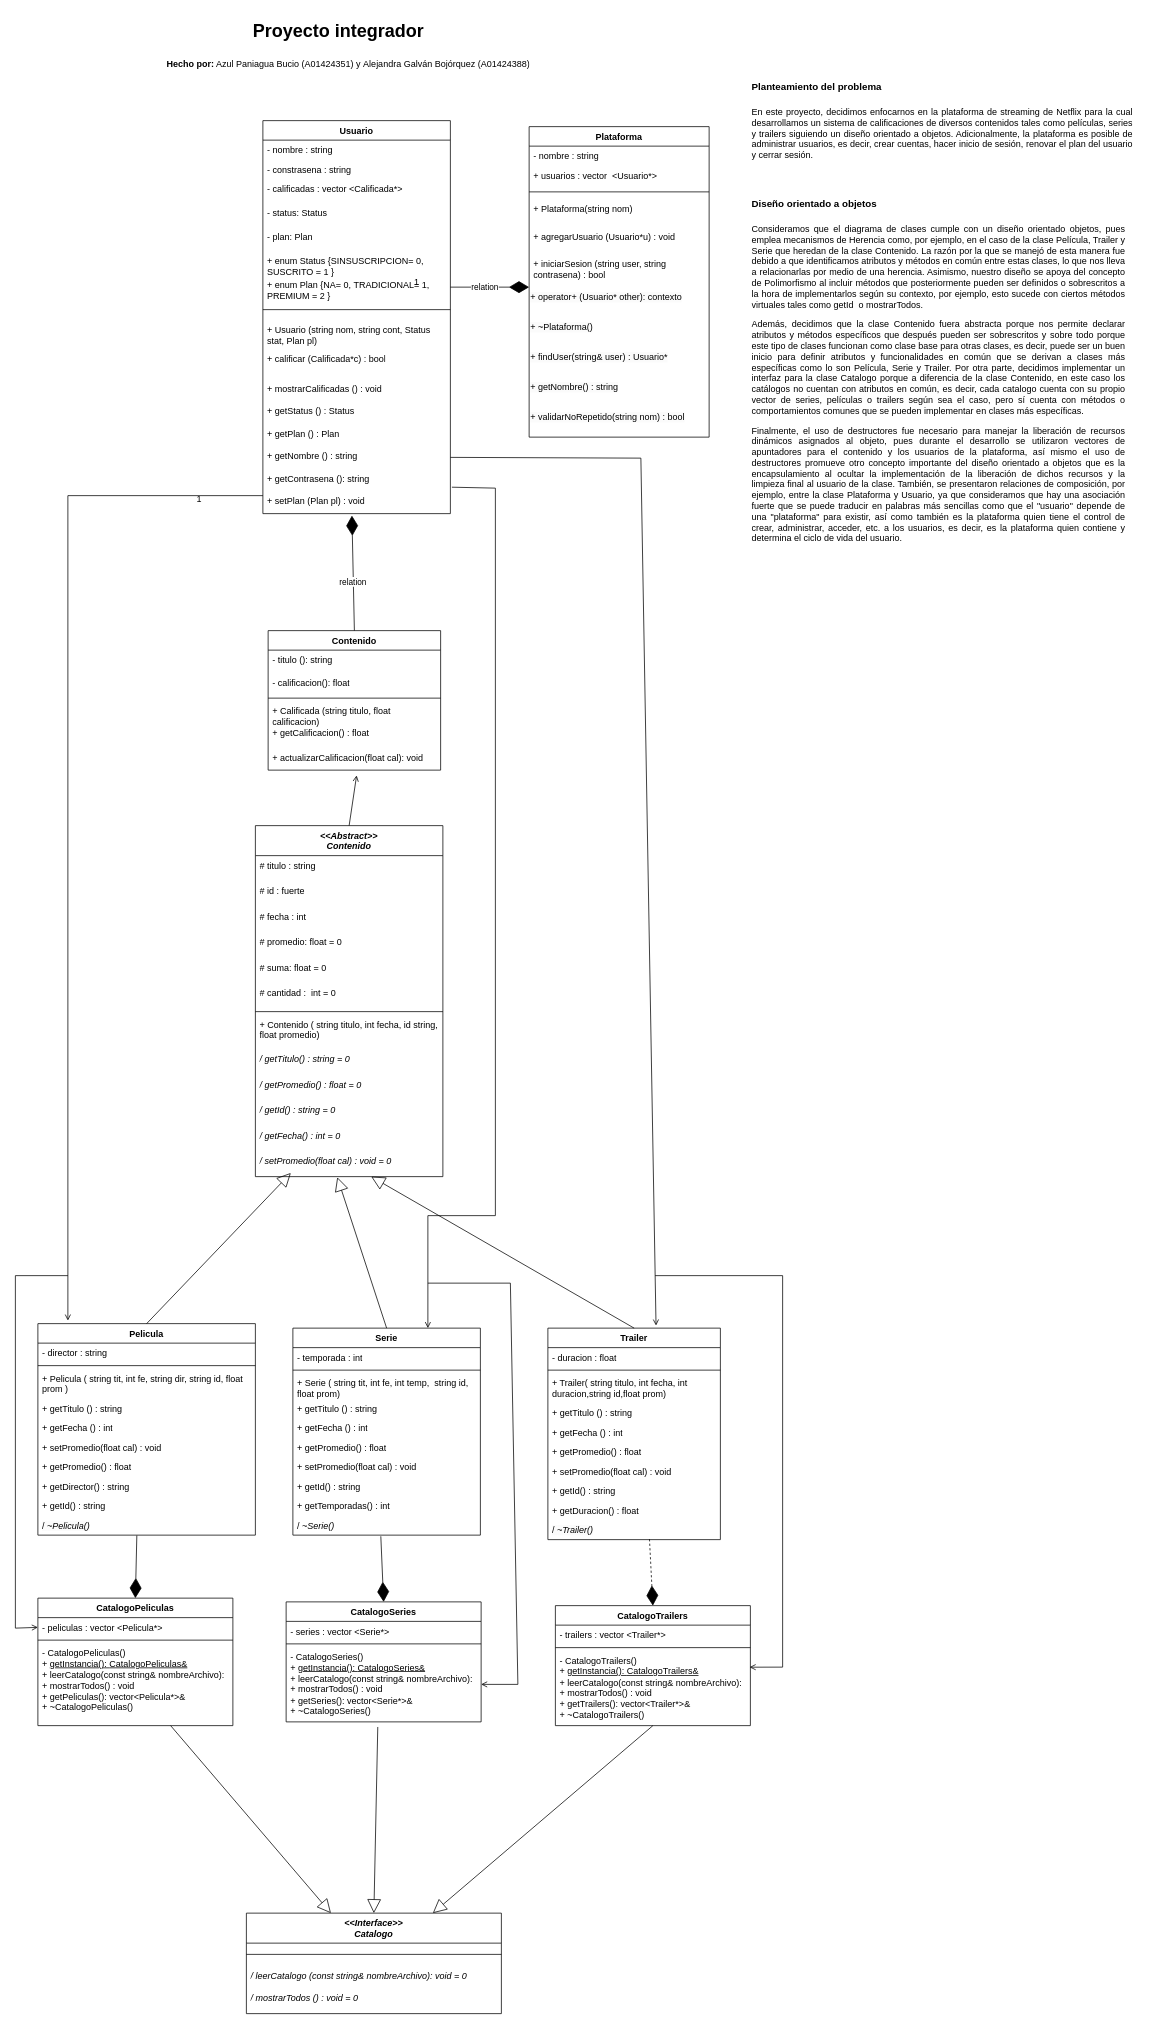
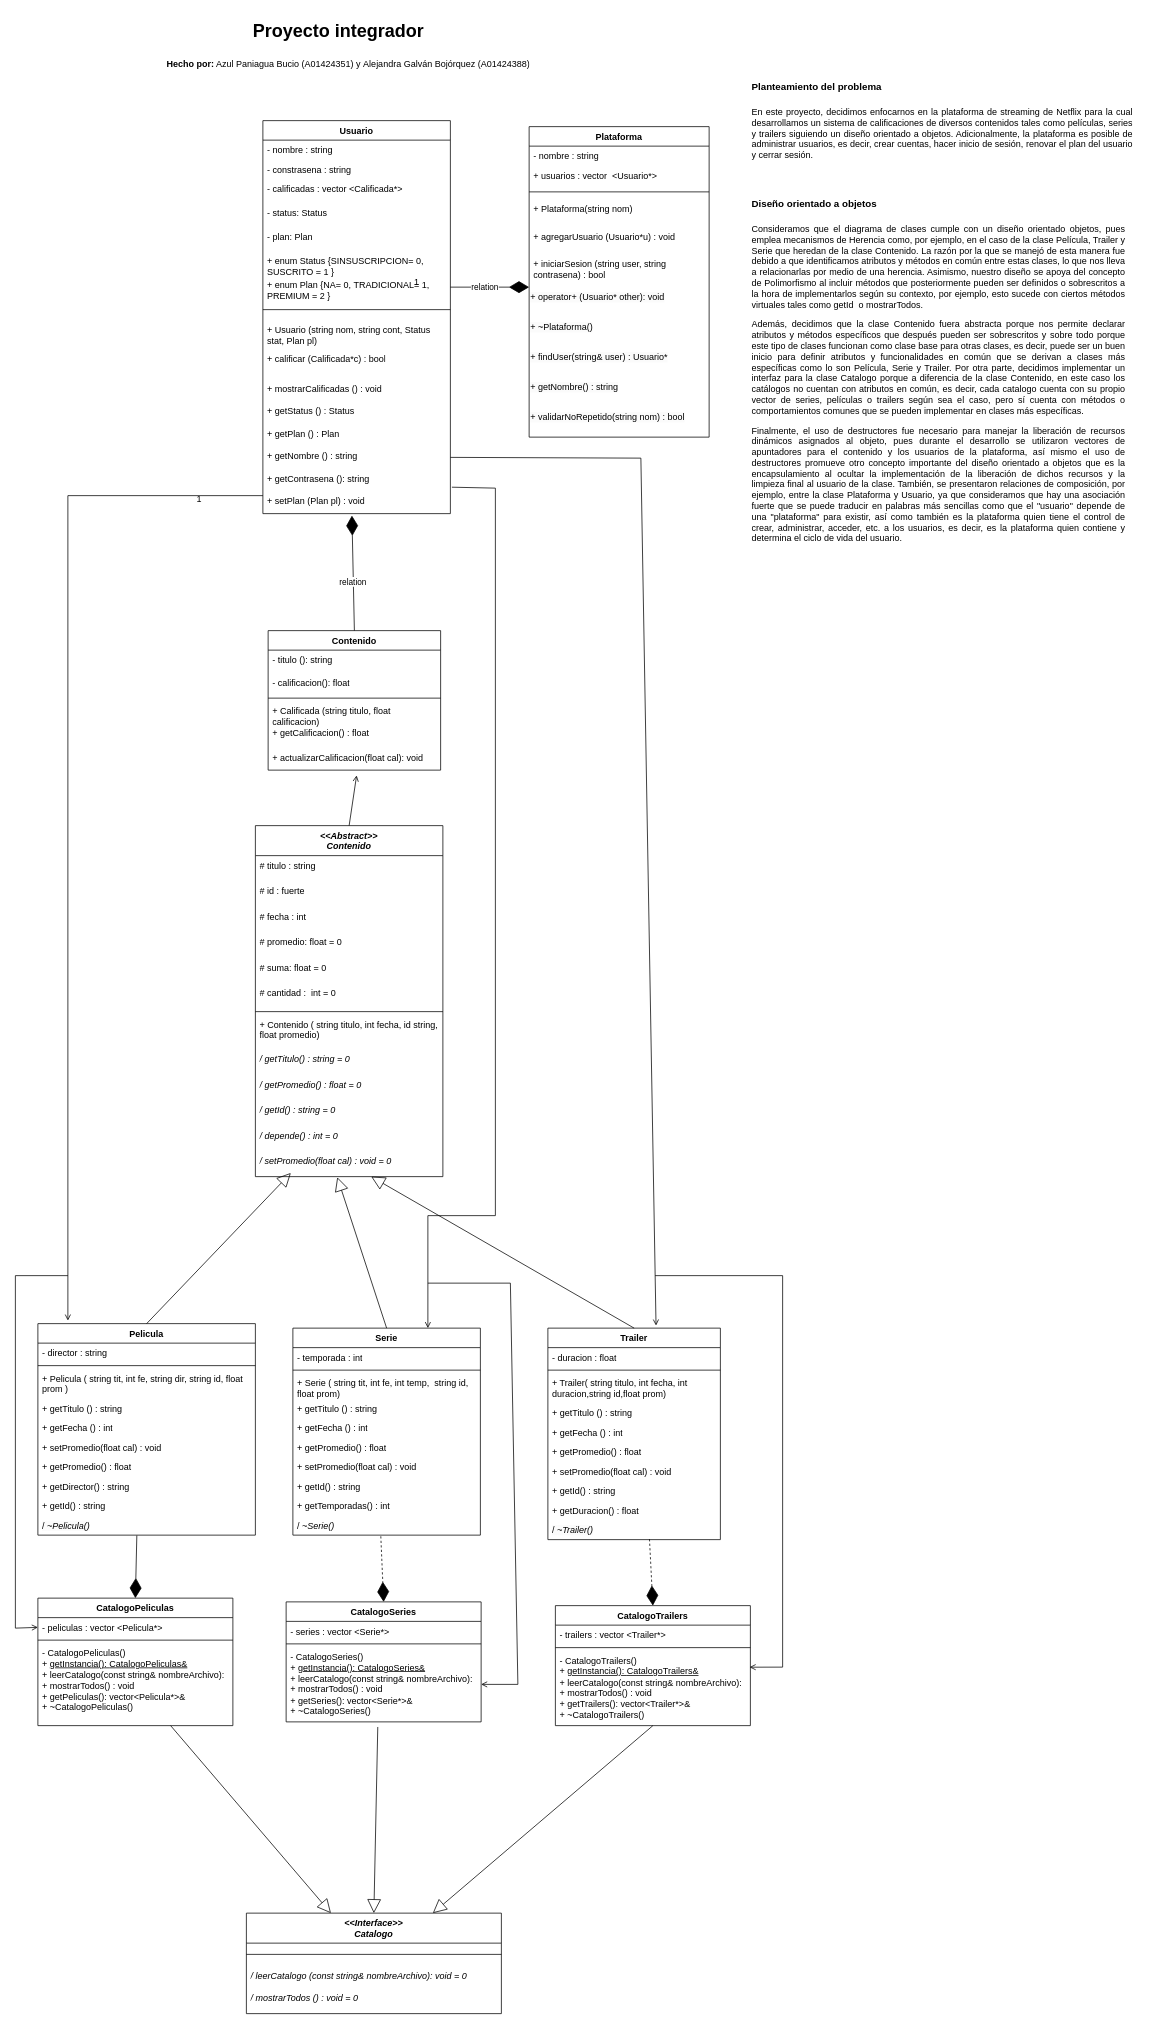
(619, 298) -> (608, 298)
(307, 1136) -> (305, 1136)
(382, 1559) -> (382, 1559)
